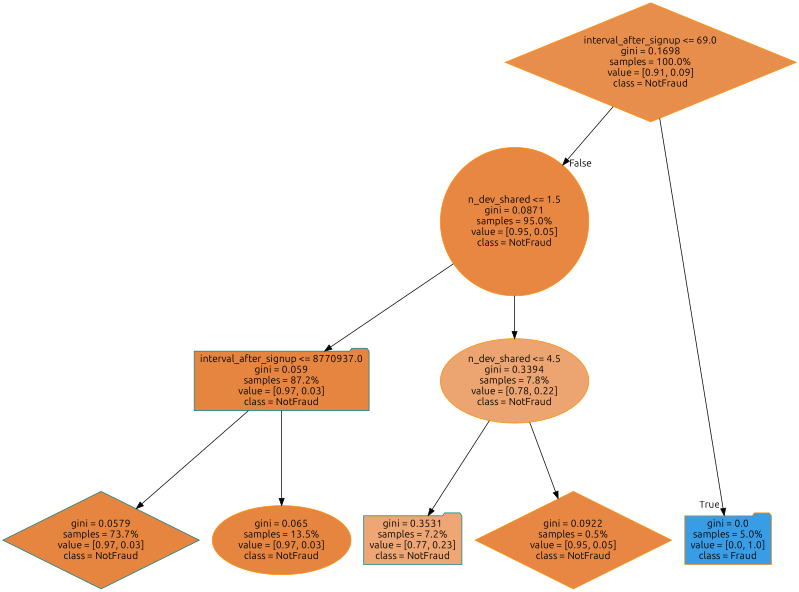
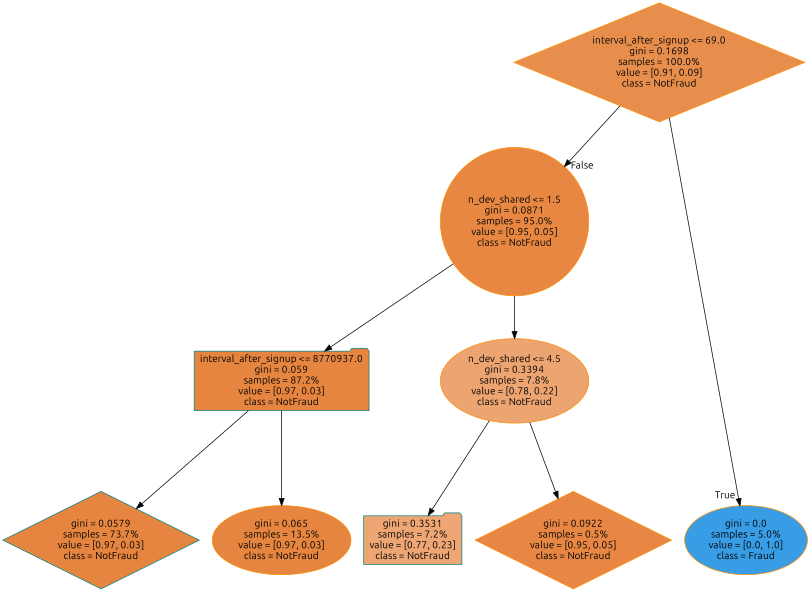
(728, 540) -> (746, 540)
